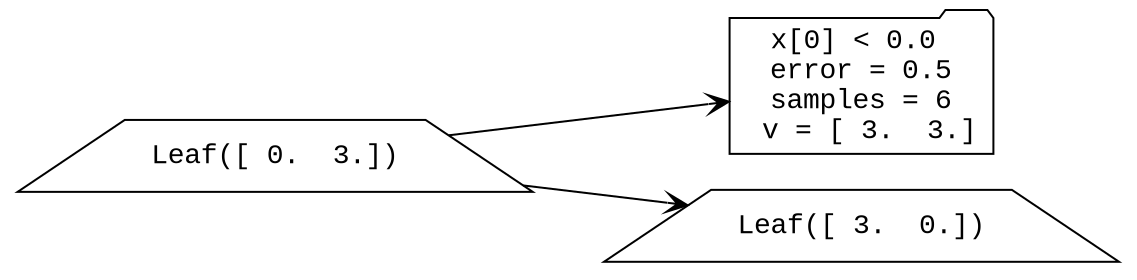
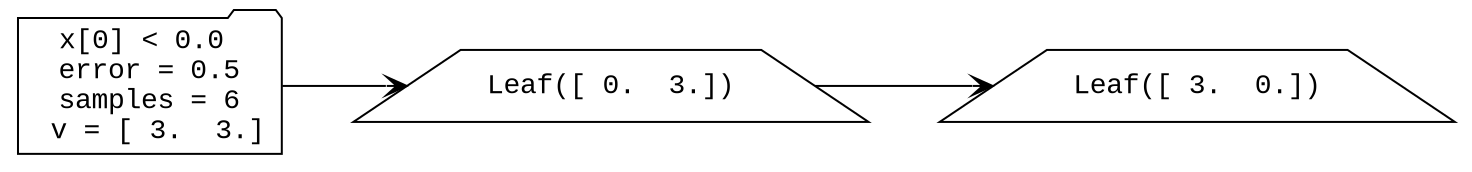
(579, 120) -> (334, 86)
